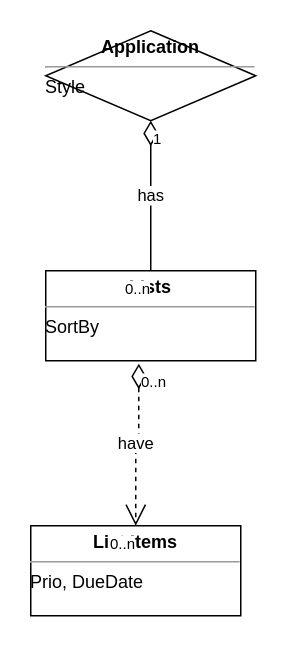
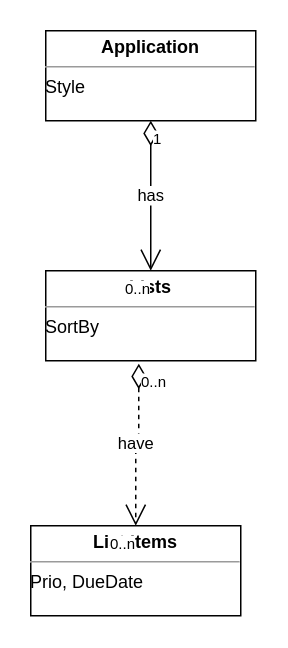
(151, 76) -> (151, 76)
(151, 264) -> (151, 263)
